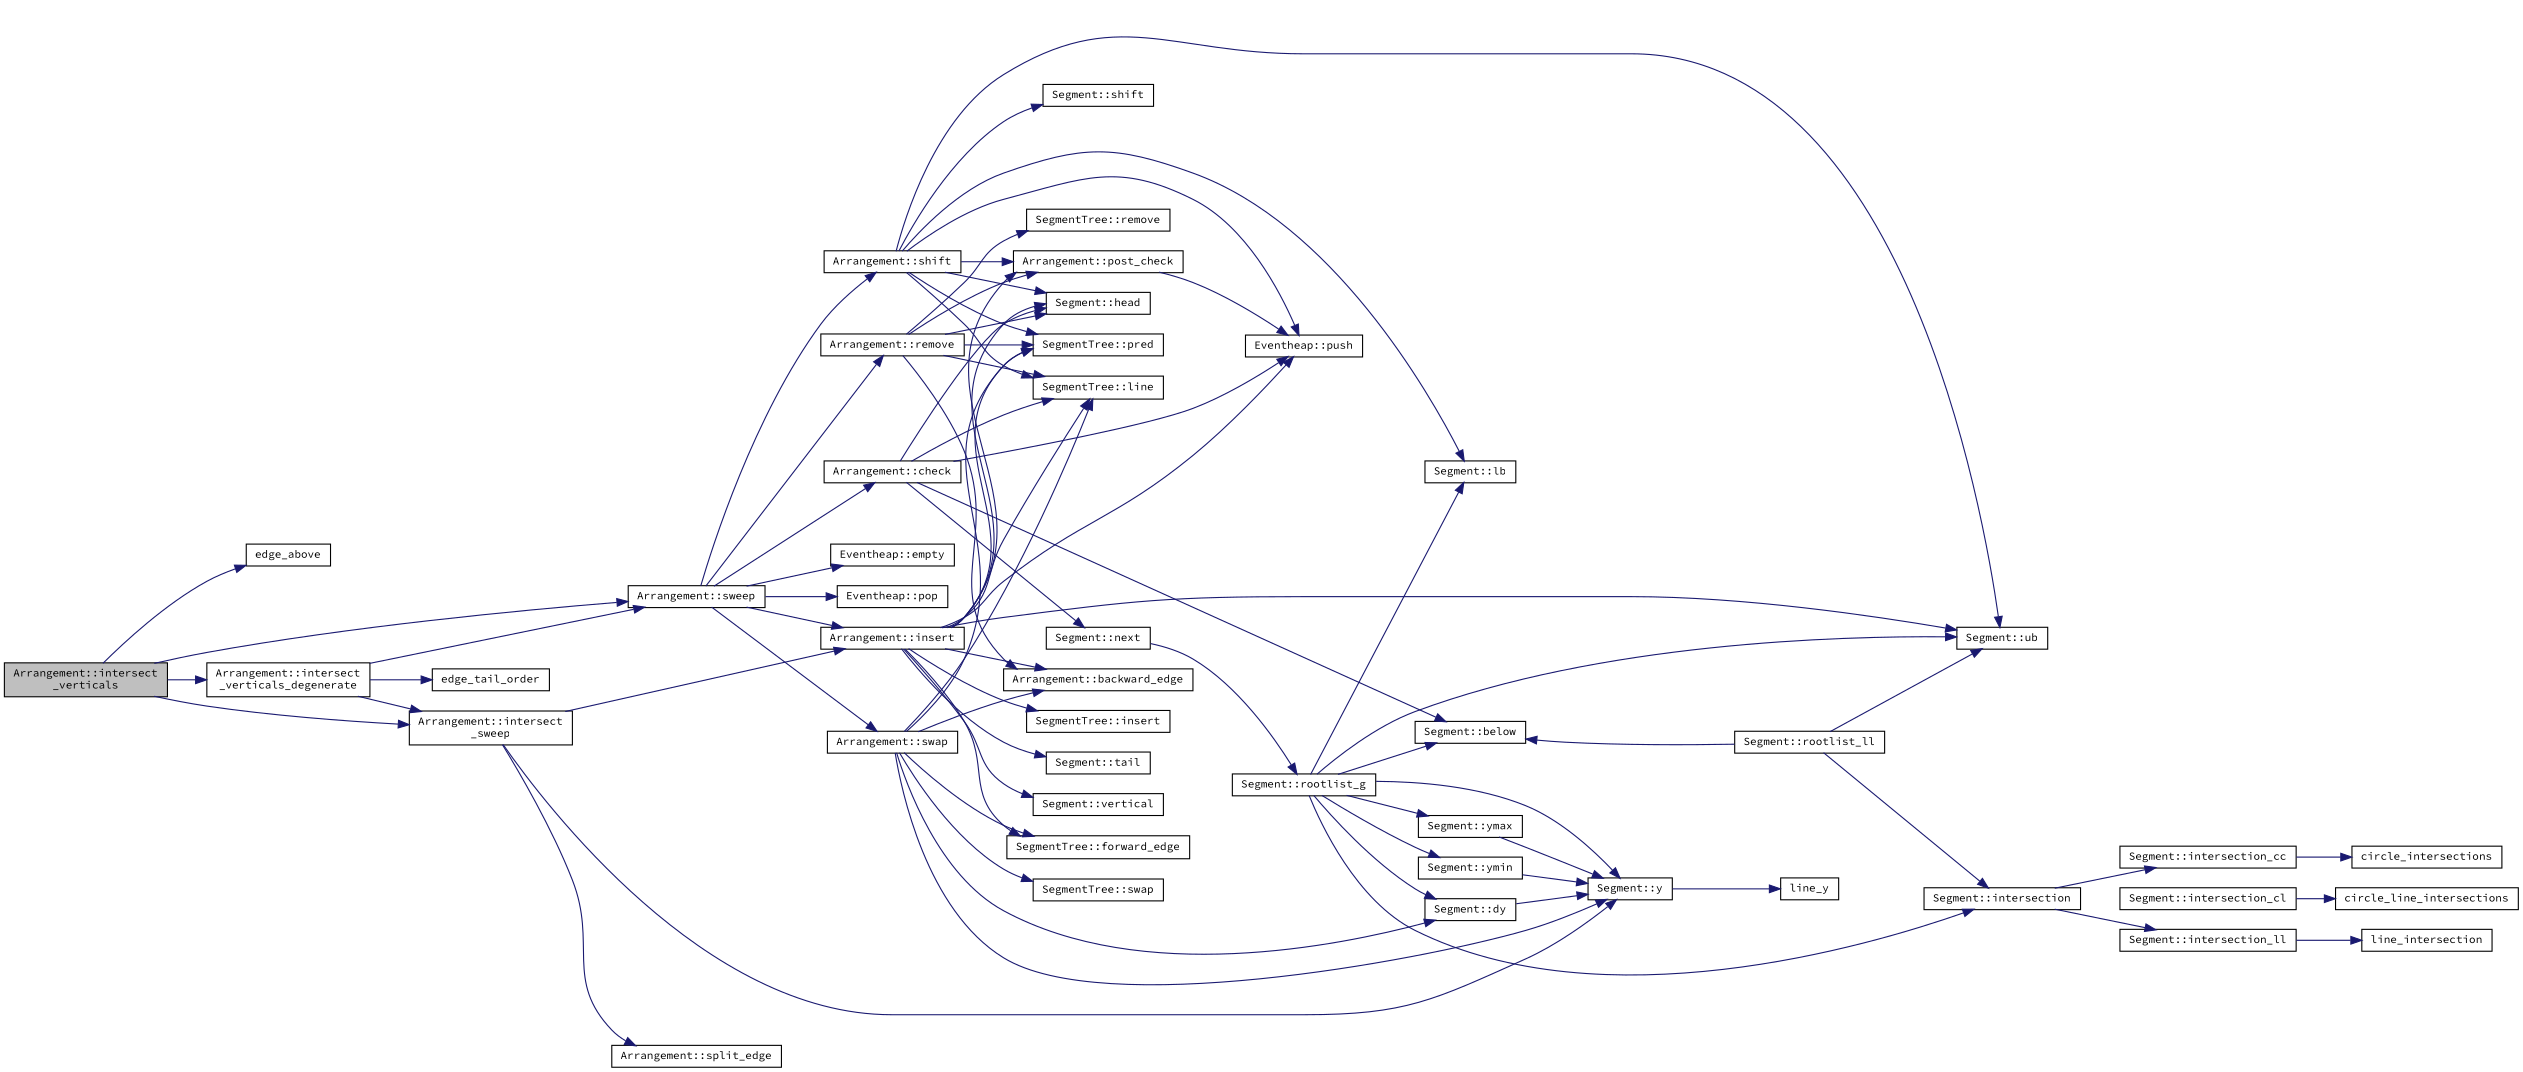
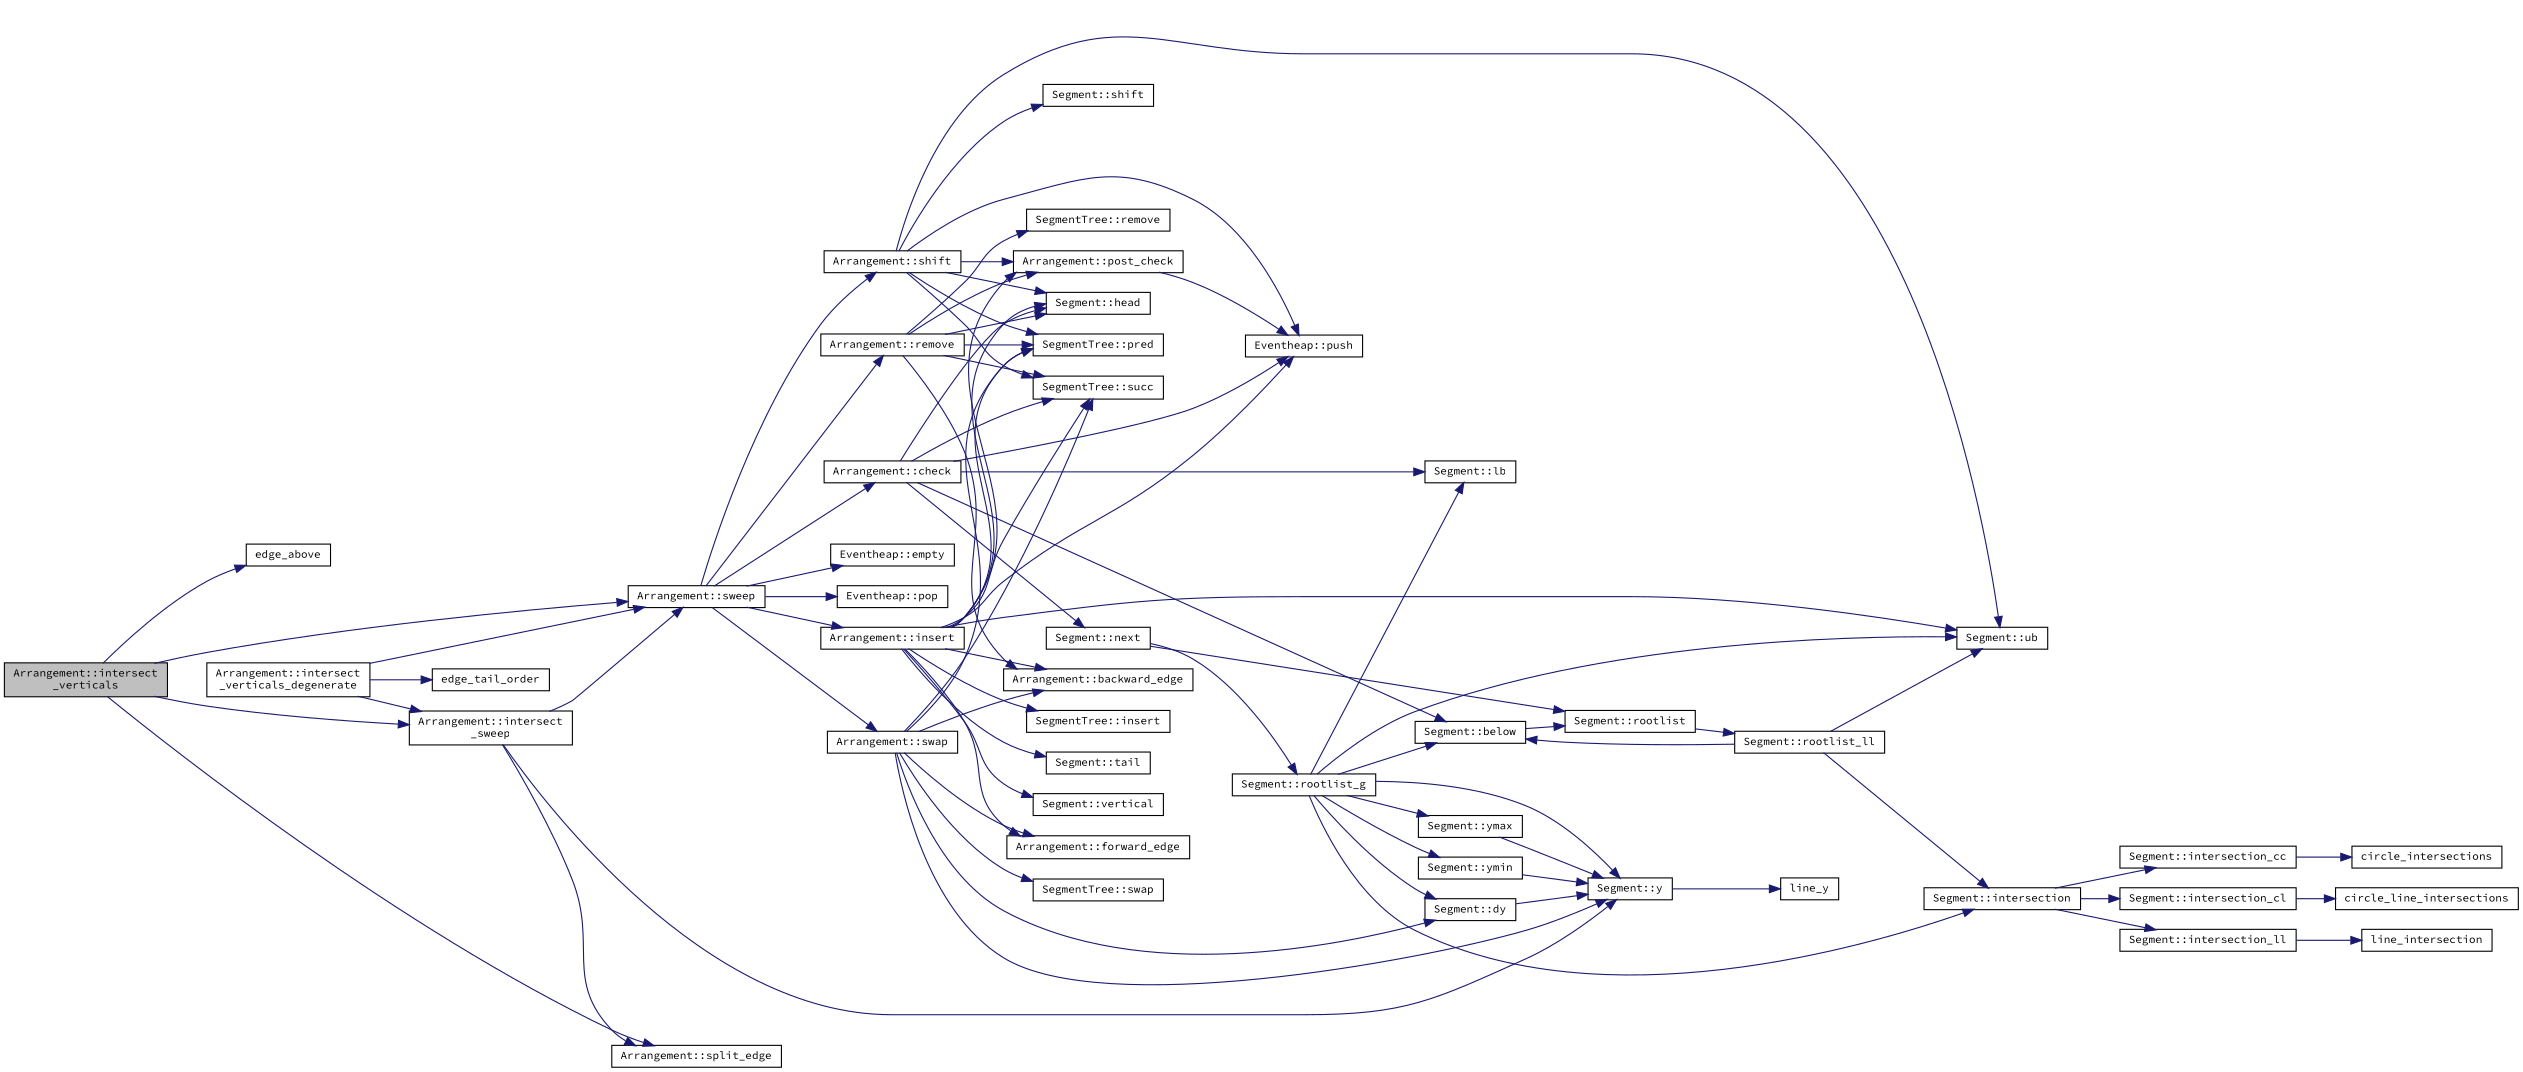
(1224, 188) -> (1187, 472)
(1098, 388) -> (1098, 388)
(181, 680) -> (365, 886)
(700, 681) -> (614, 666)
none -> (1630, 721)
(1098, 847) -> (1098, 847)
none -> (2095, 899)
